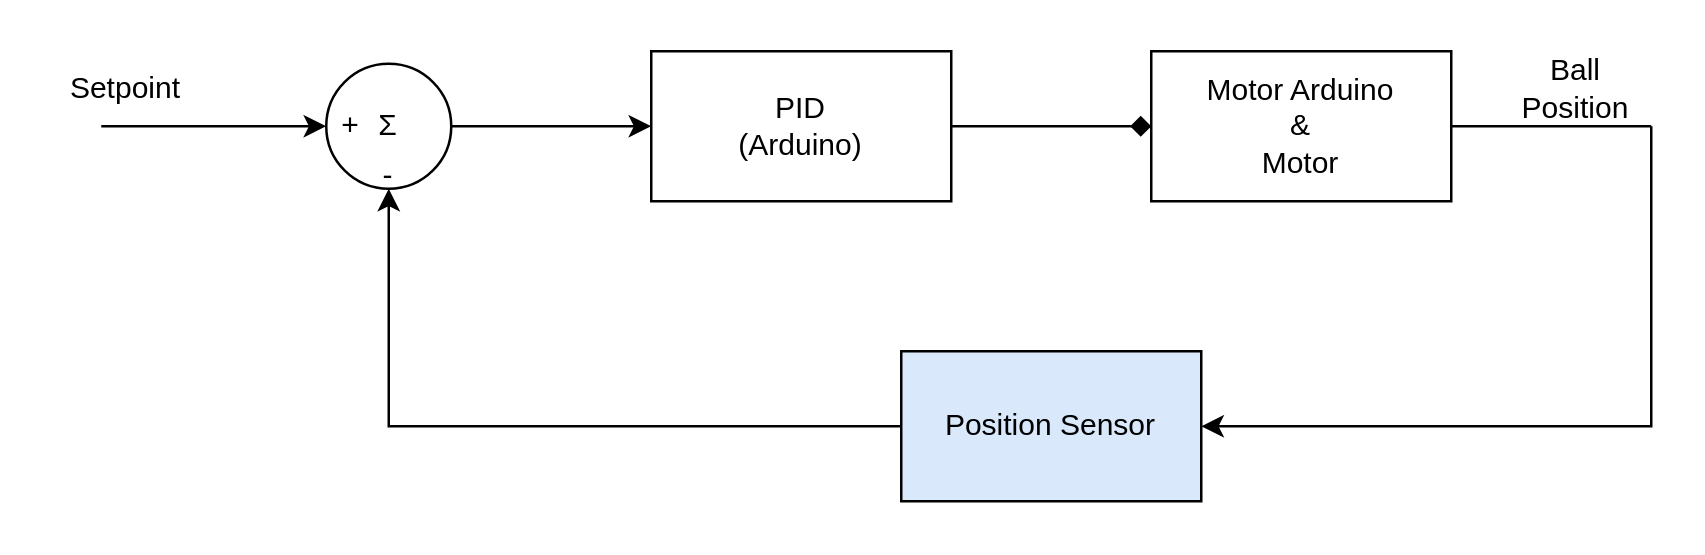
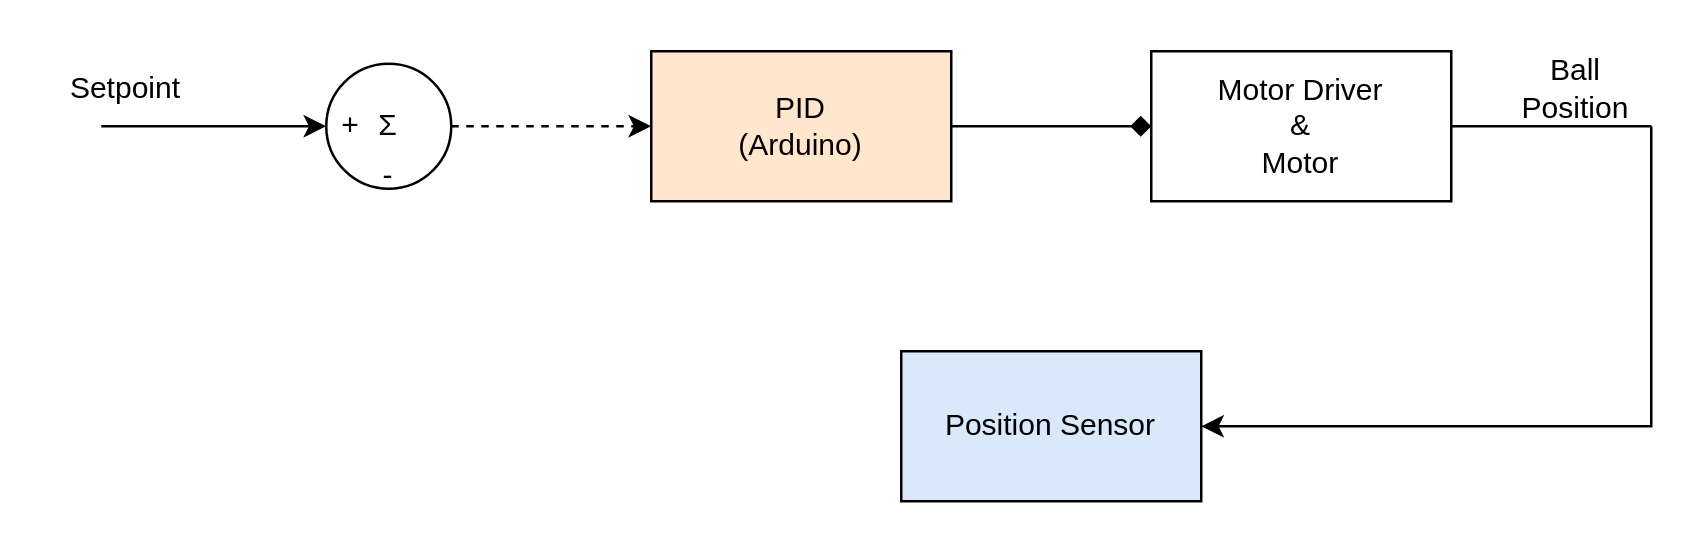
(542, 126) -> (542, 126)
(801, 126) -> (801, 126)
(1301, 126) -> (1301, 126)
(535, 426) -> none
